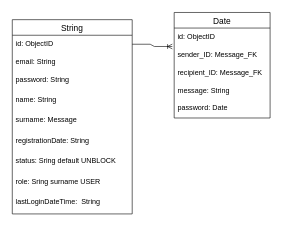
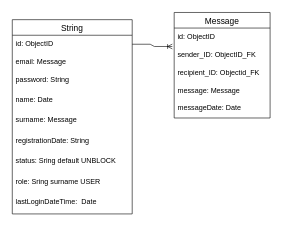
(222, 21) -> (222, 21)
(218, 54) -> (220, 54)
(37, 61) -> (40, 61)
(222, 72) -> (223, 72)
(205, 90) -> (208, 90)
(37, 100) -> (34, 100)
(204, 108) -> (210, 108)
(62, 202) -> (59, 202)
